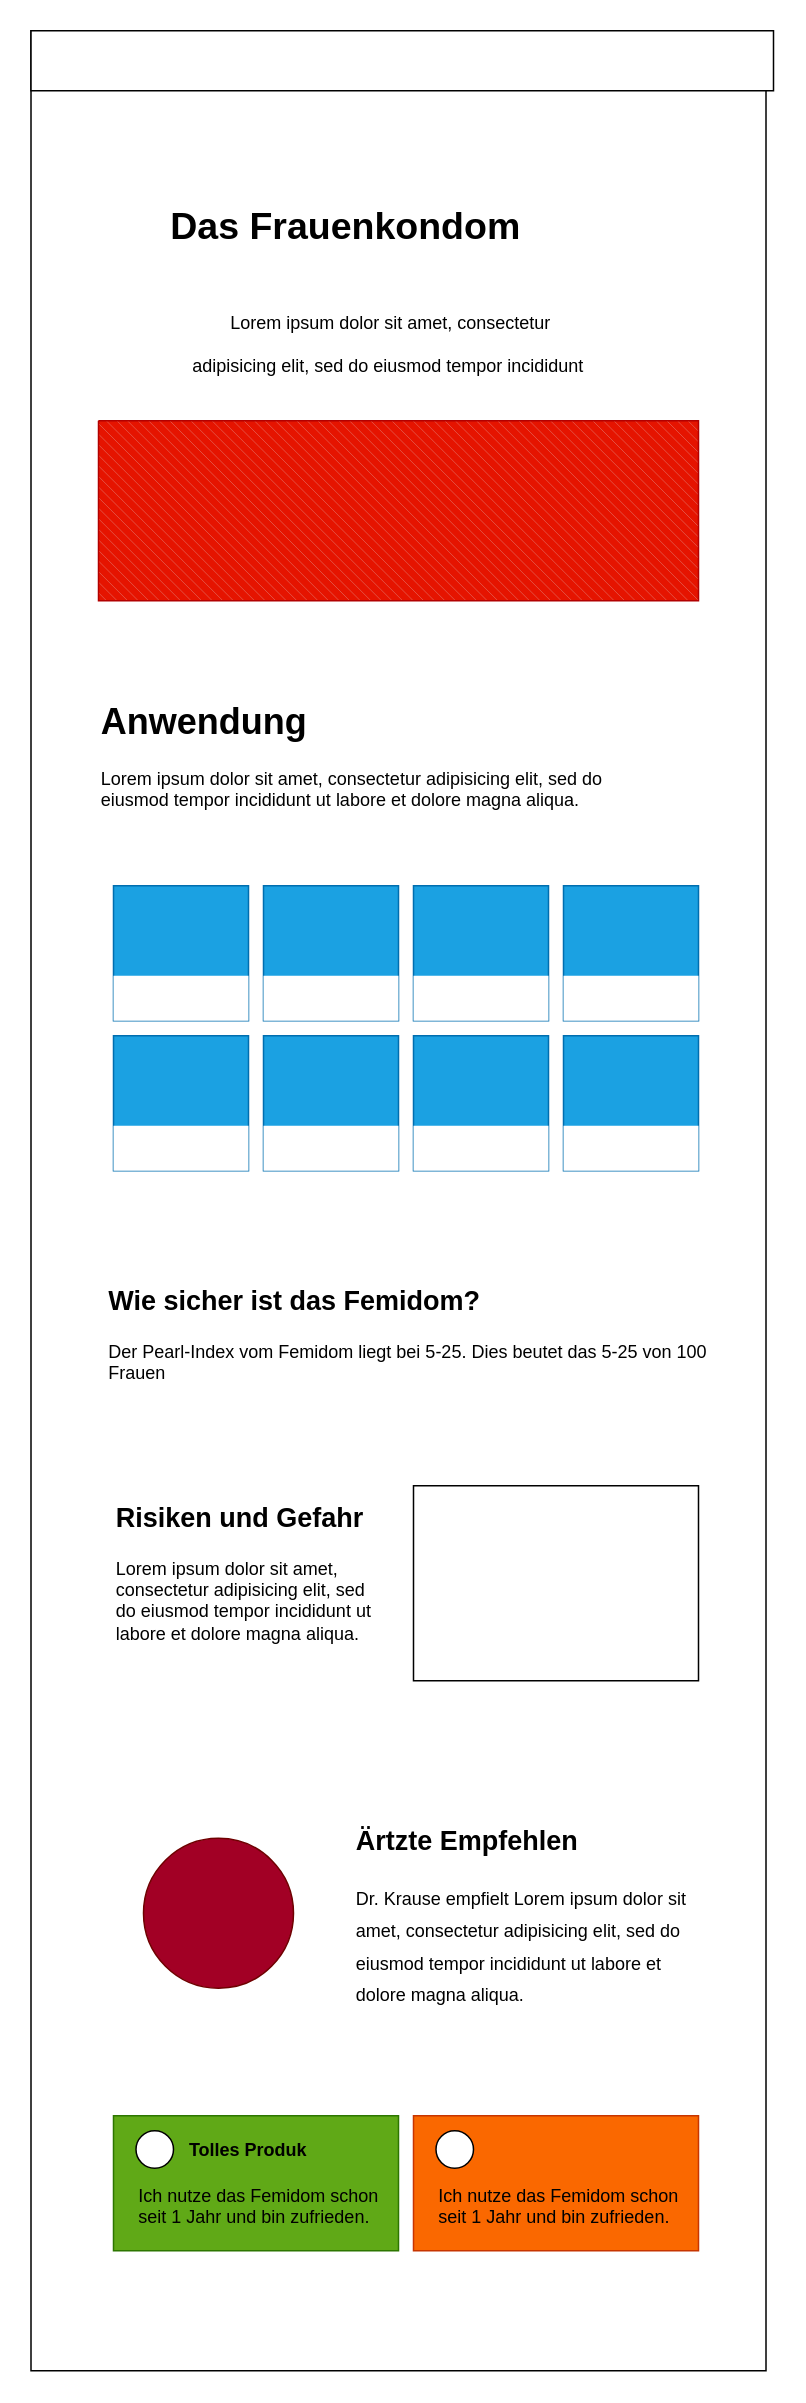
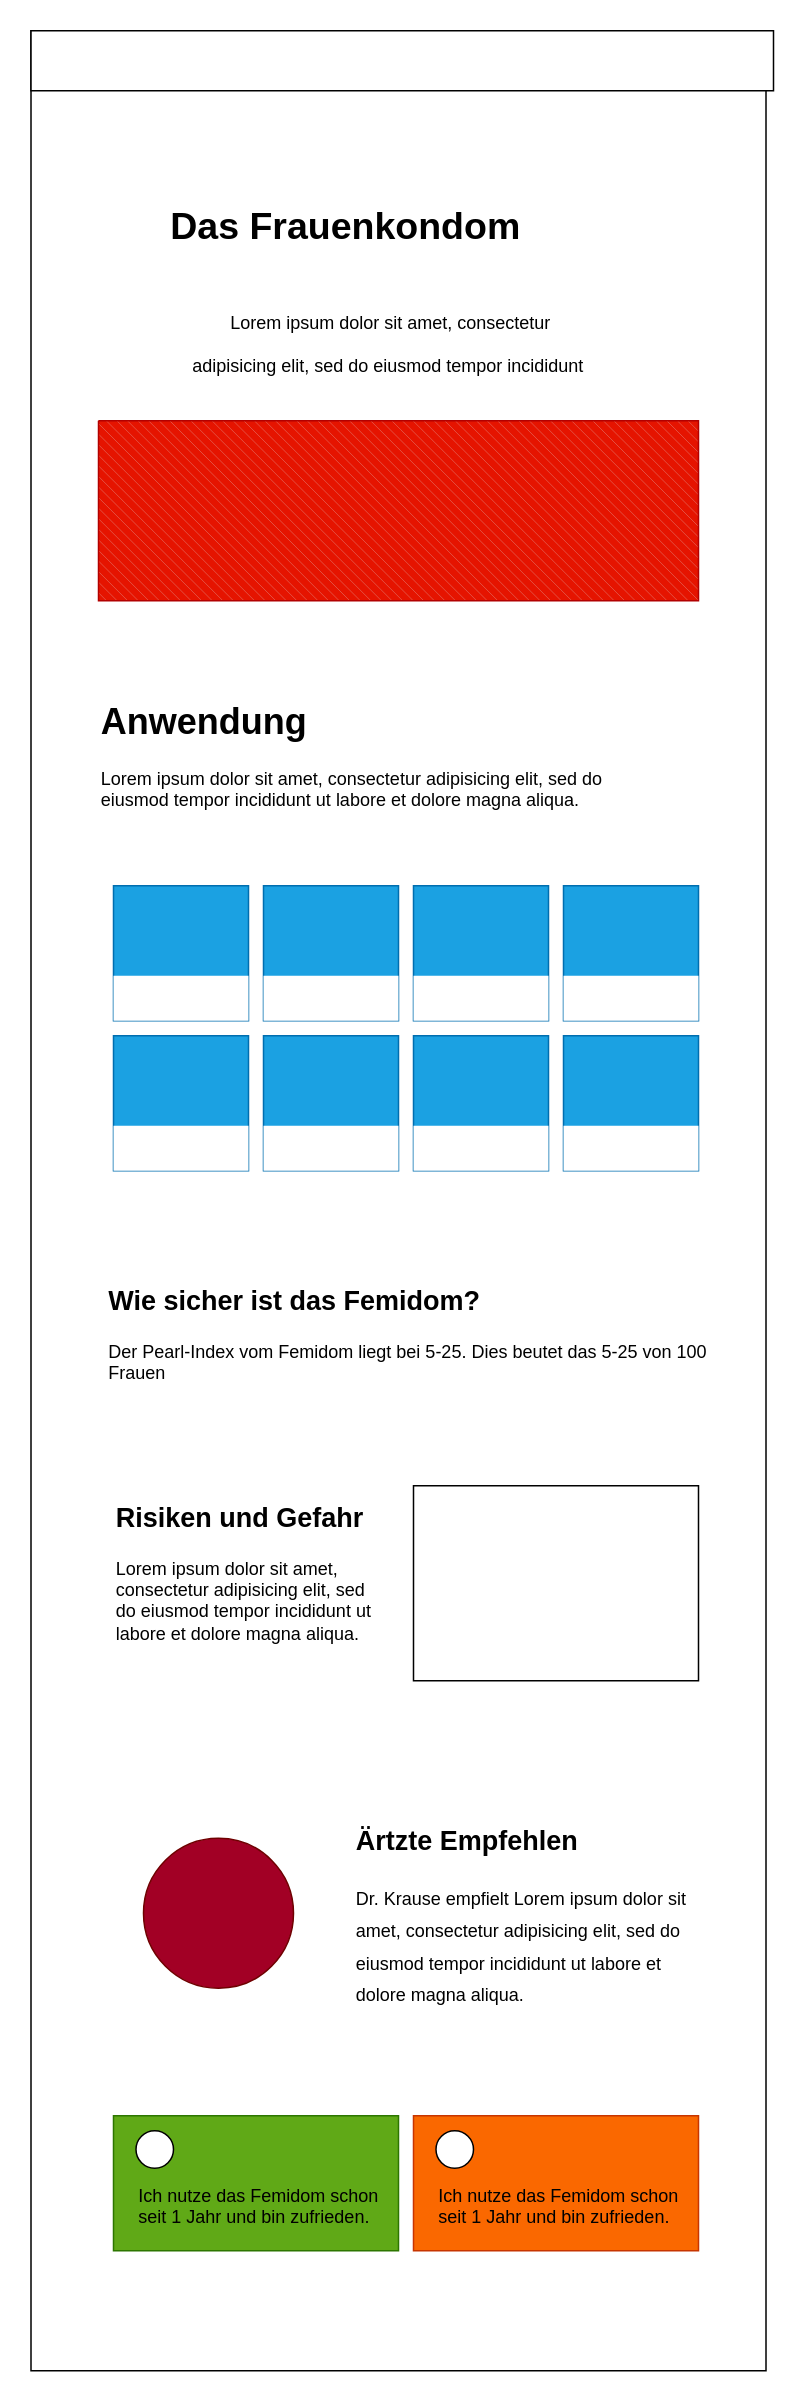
(248, 2150) -> none
